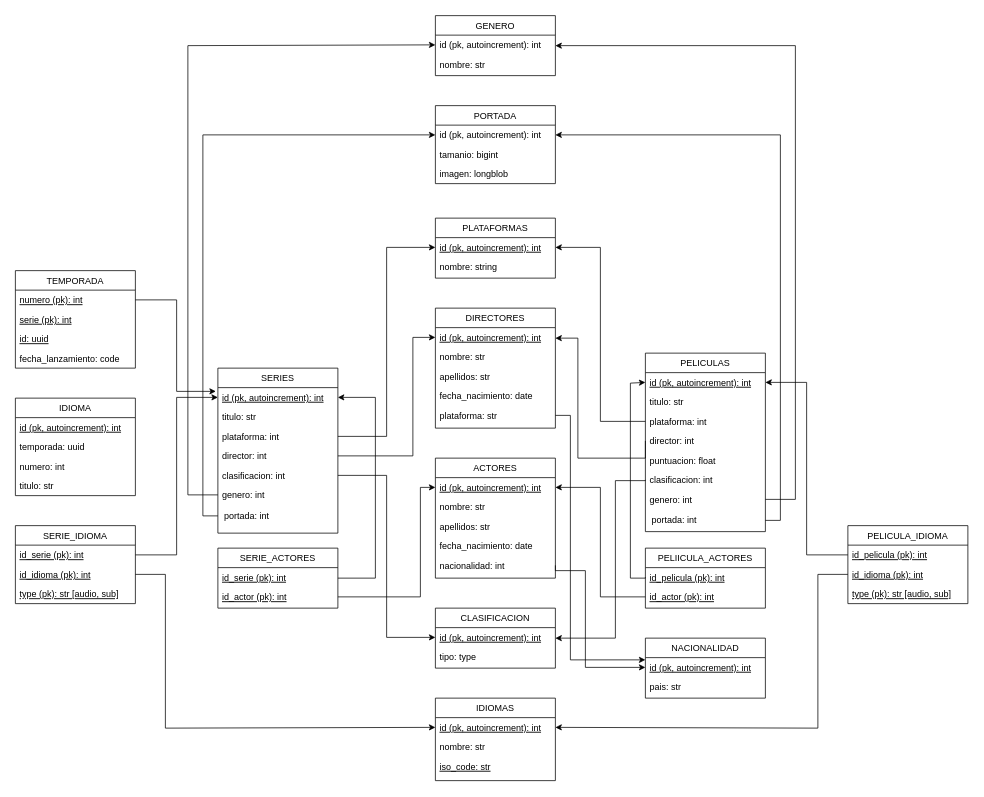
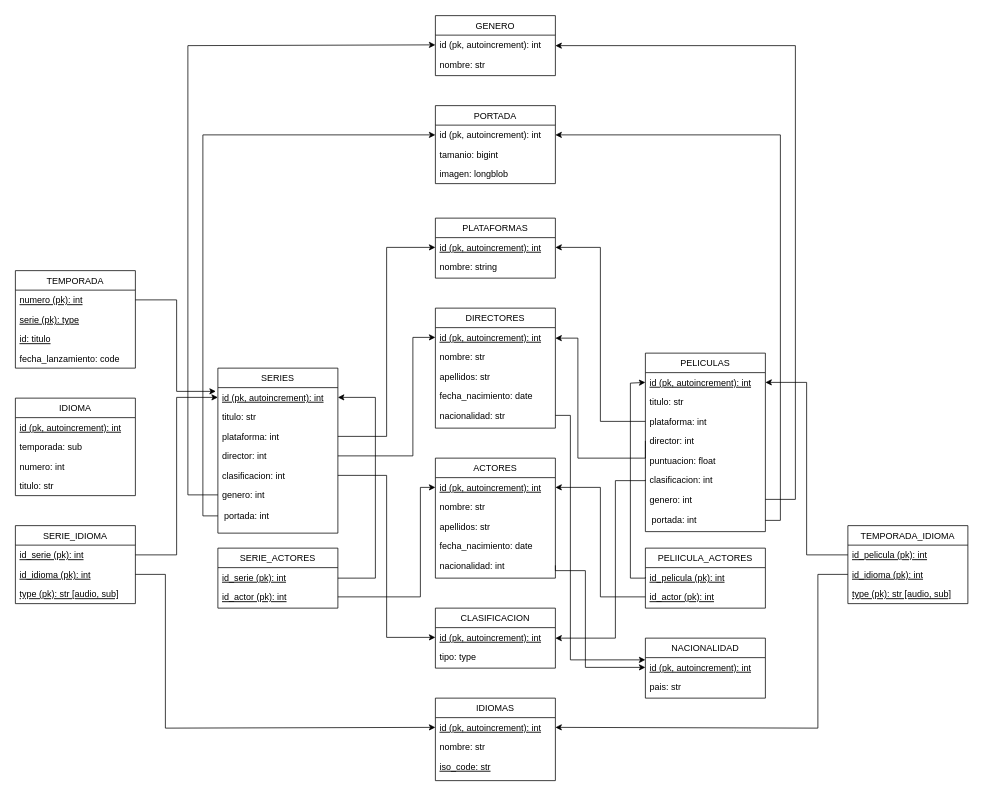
(51, 320) -> (55, 320)
(35, 339) -> (39, 339)
(474, 416) -> (476, 416)
(54, 447) -> (52, 447)
(908, 536) -> (908, 536)
